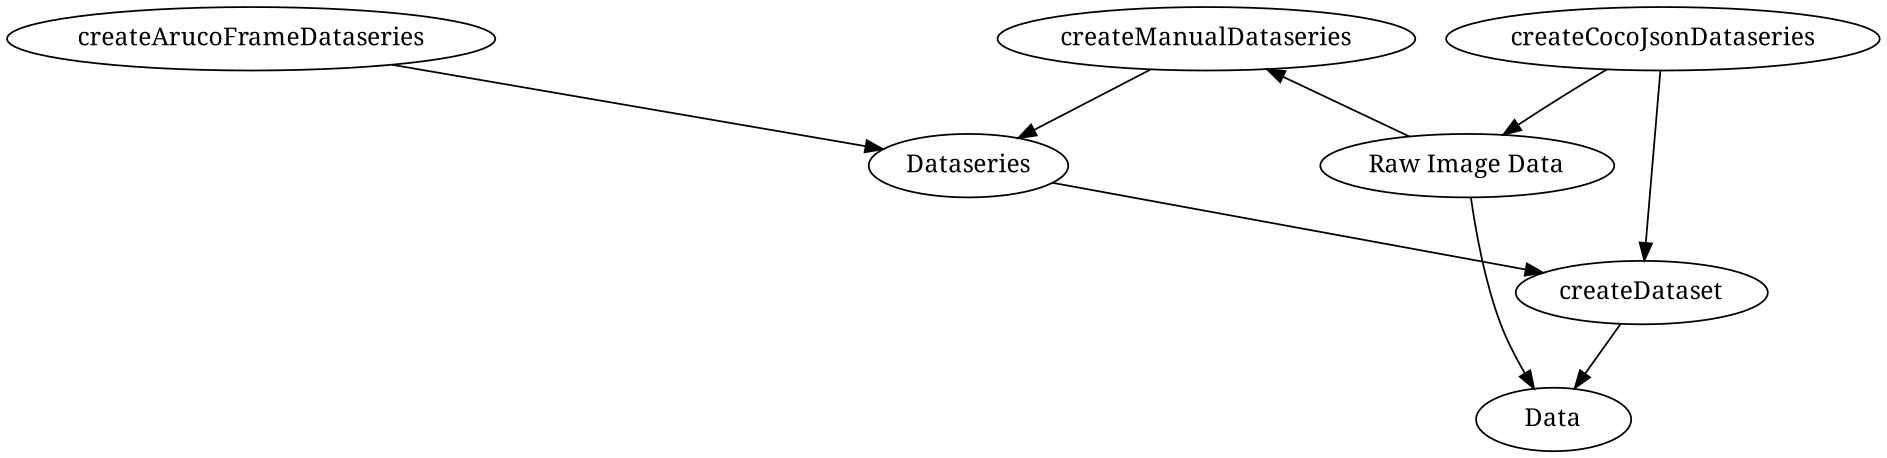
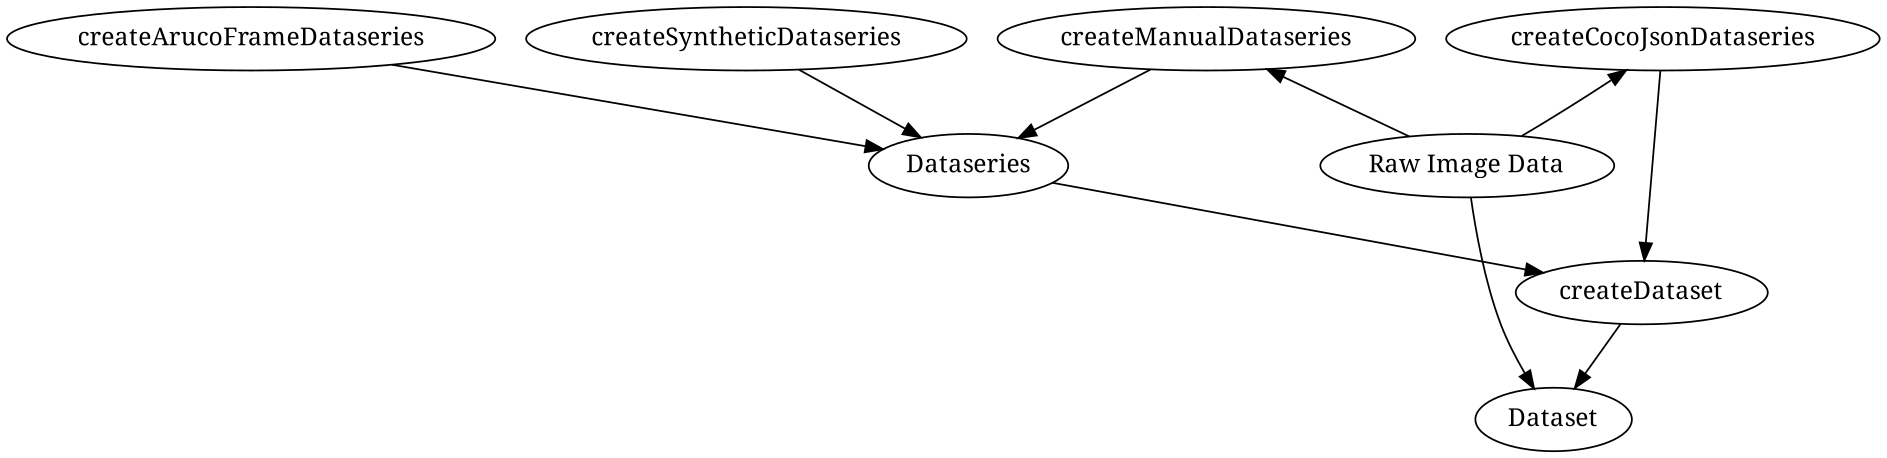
none -> (746, 39)
(1562, 97) -> (1567, 109)
(1554, 419) -> (1554, 419)
